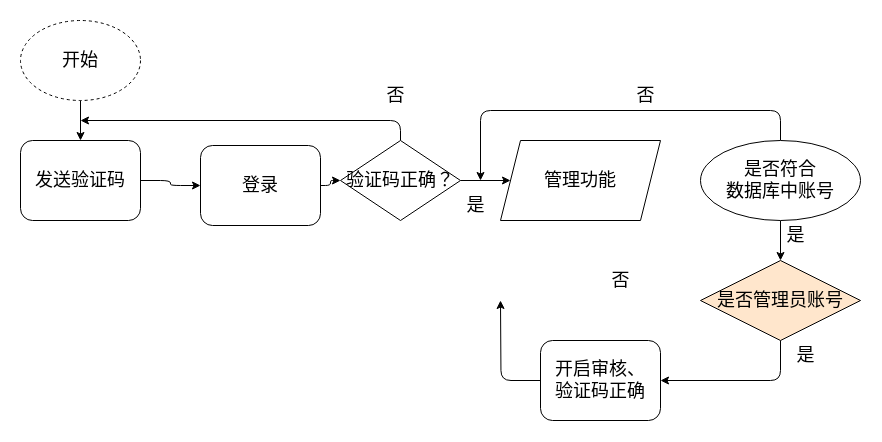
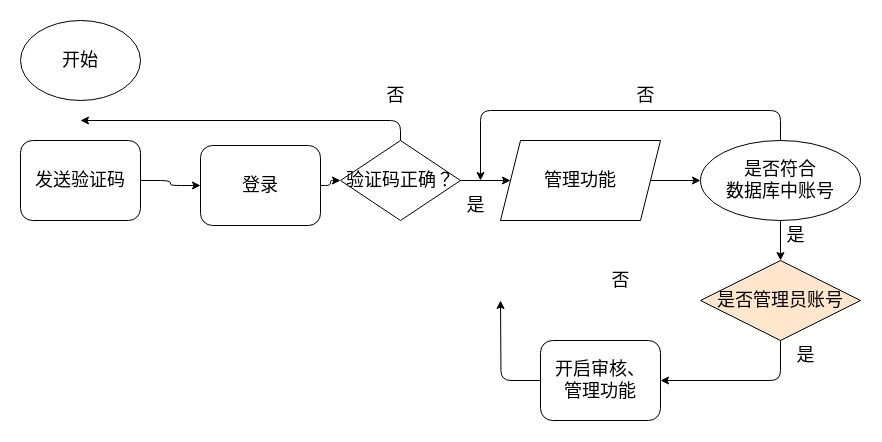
(81, 61) -> (81, 61)
(81, 117) -> none
none -> (672, 181)
(601, 381) -> (601, 381)
